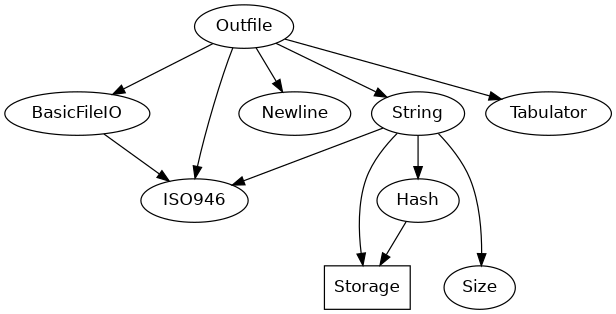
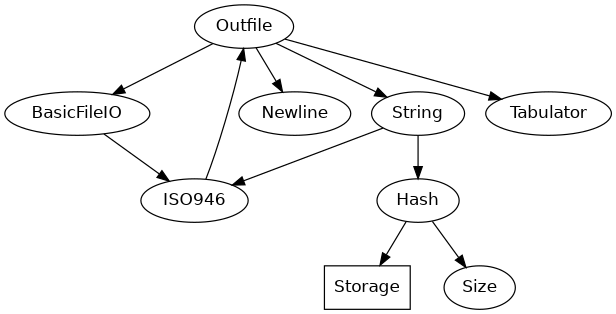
(213, 107) -> (225, 120)
(363, 188) -> none
(473, 188) -> (446, 239)
